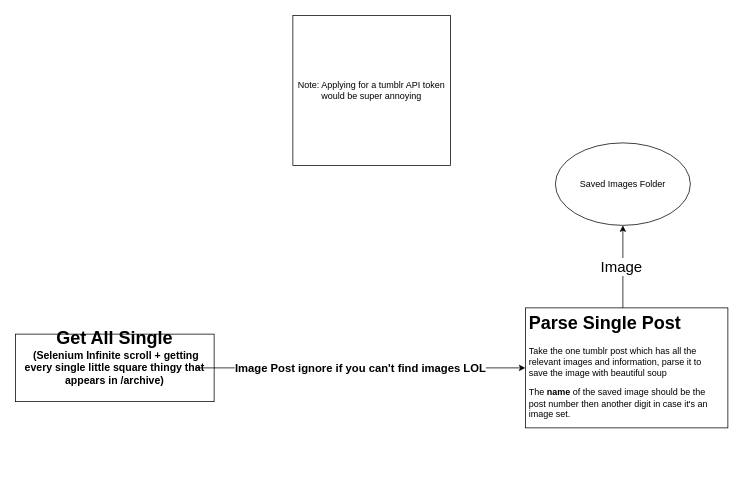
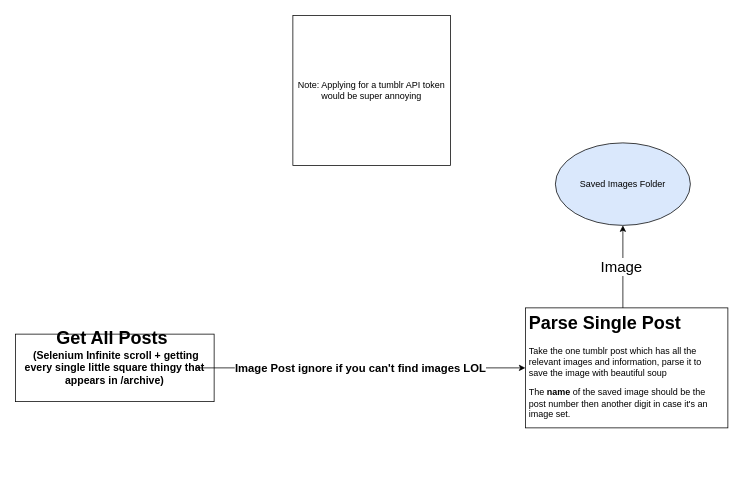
(623, 184) -> (623, 184)
(85, 321) -> (85, 321)
